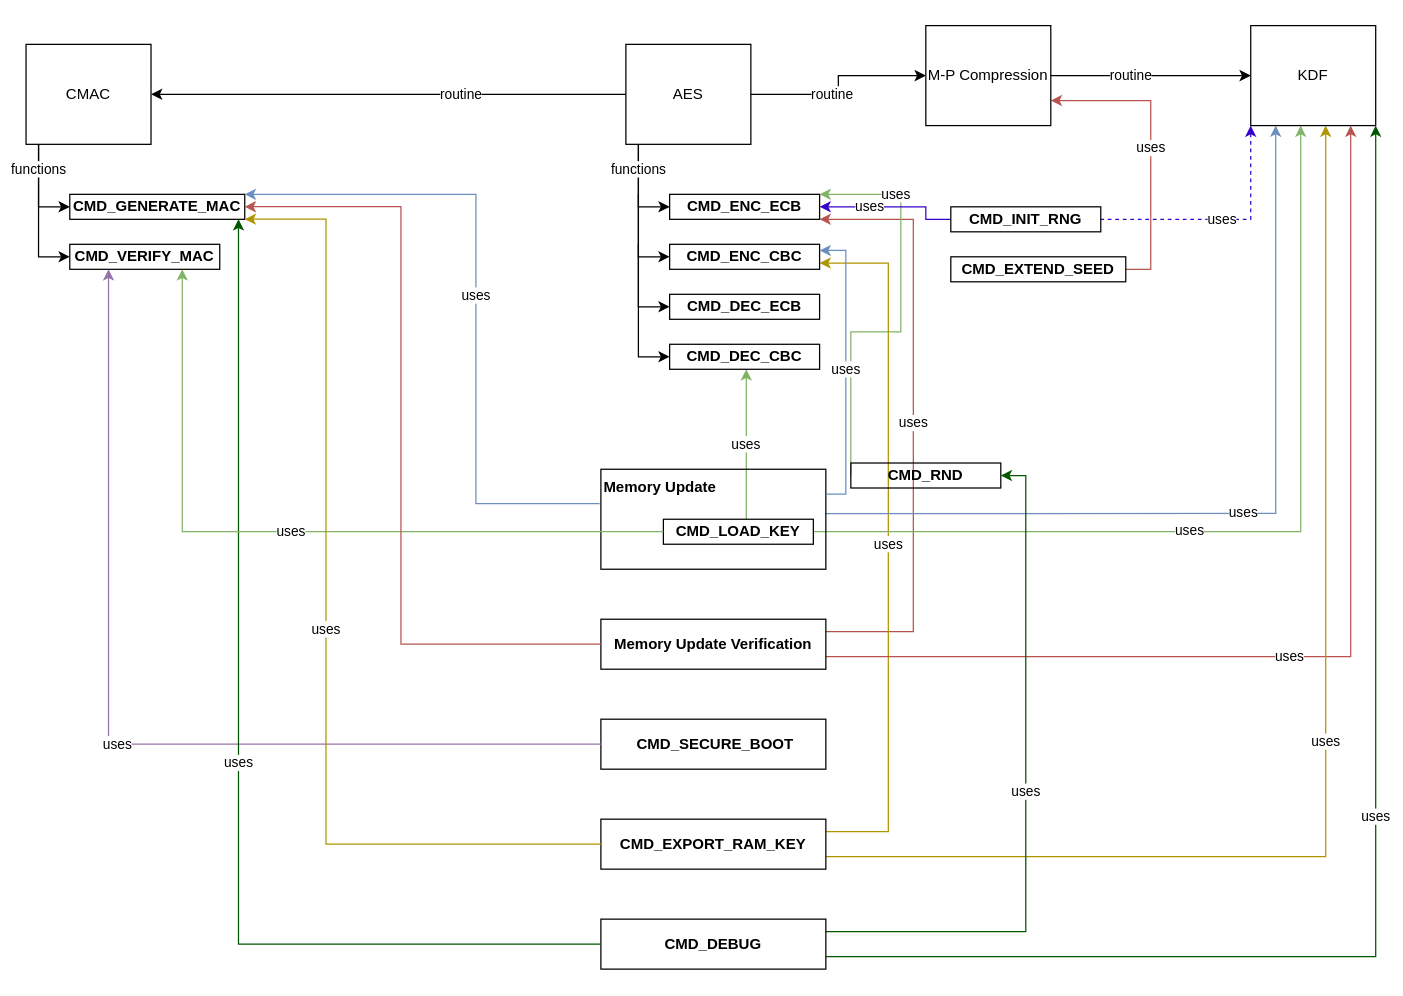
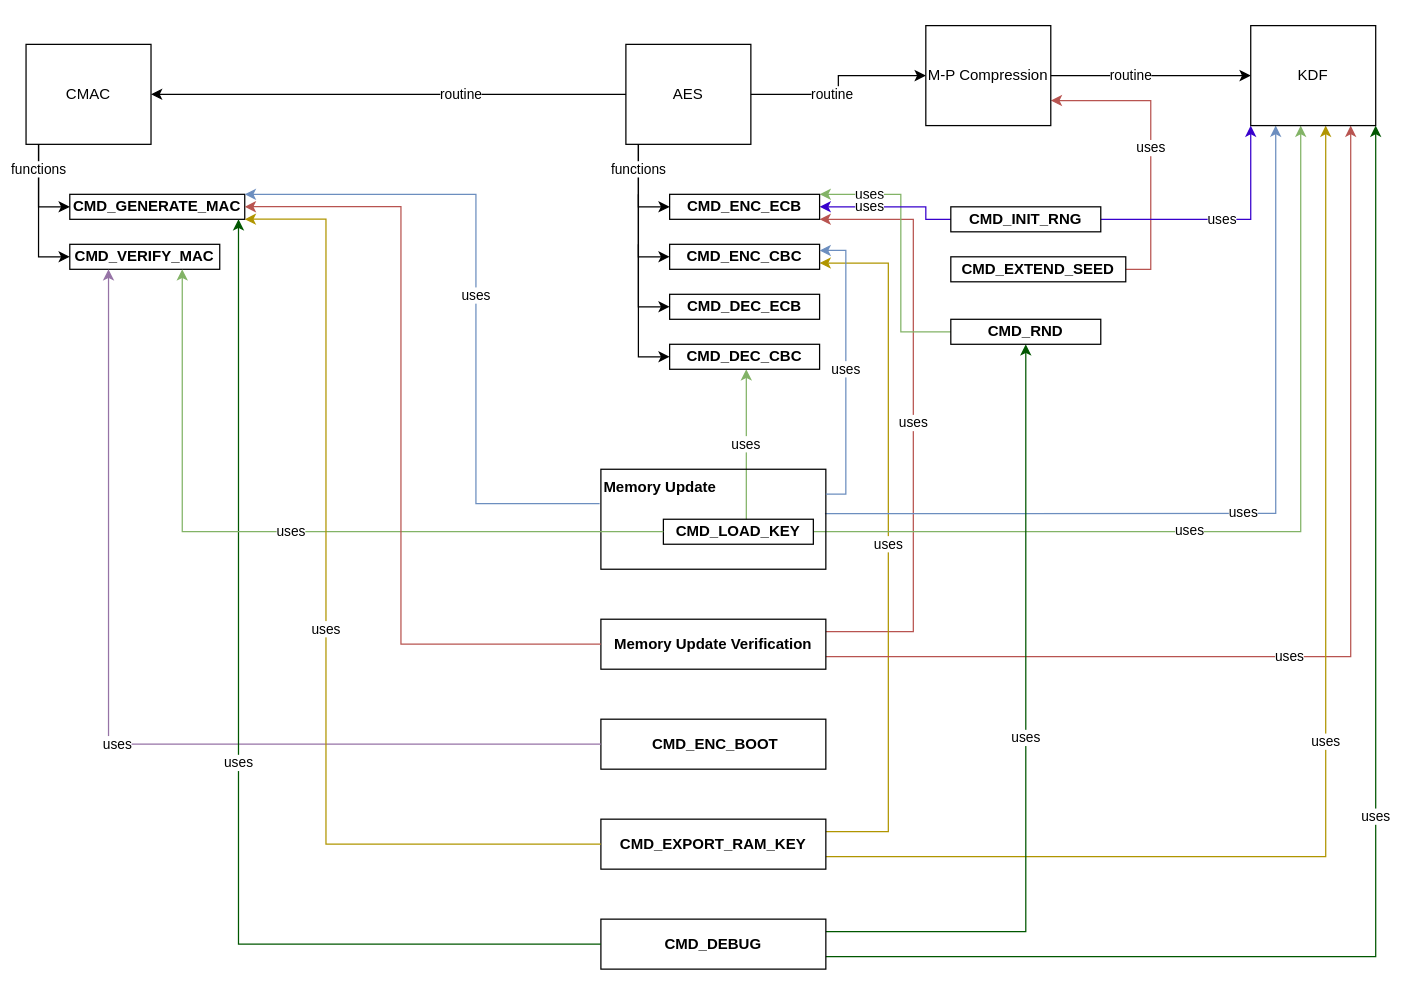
(1154, 219) -> (1154, 219)
(926, 476) -> (1026, 332)
(713, 744) -> (713, 744)
